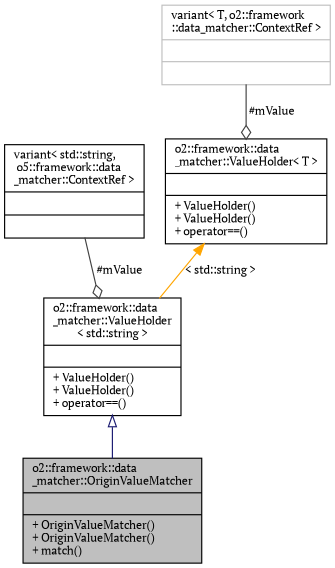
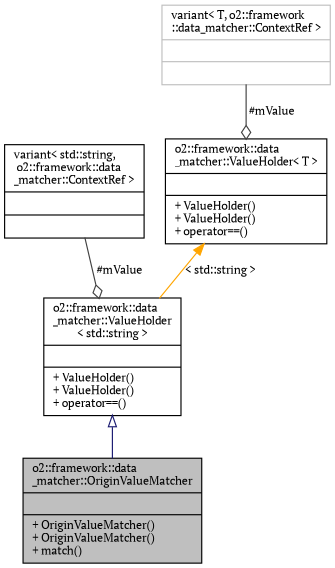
(68, 168) -> (68, 168)
